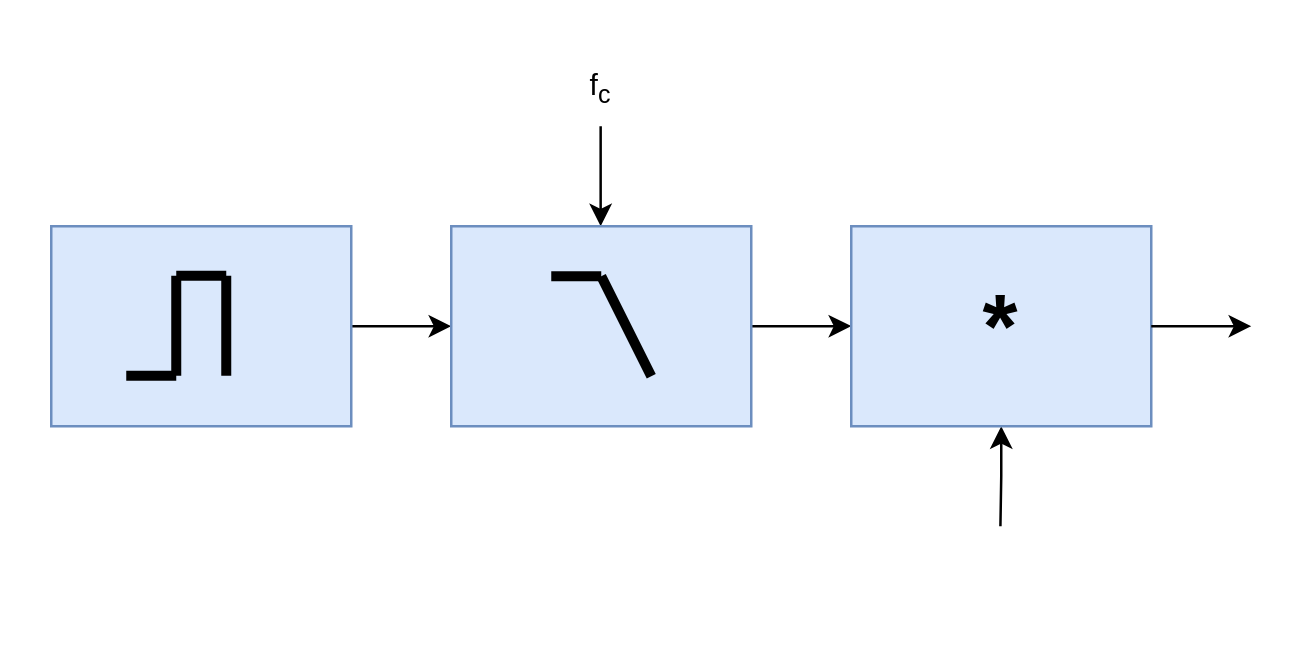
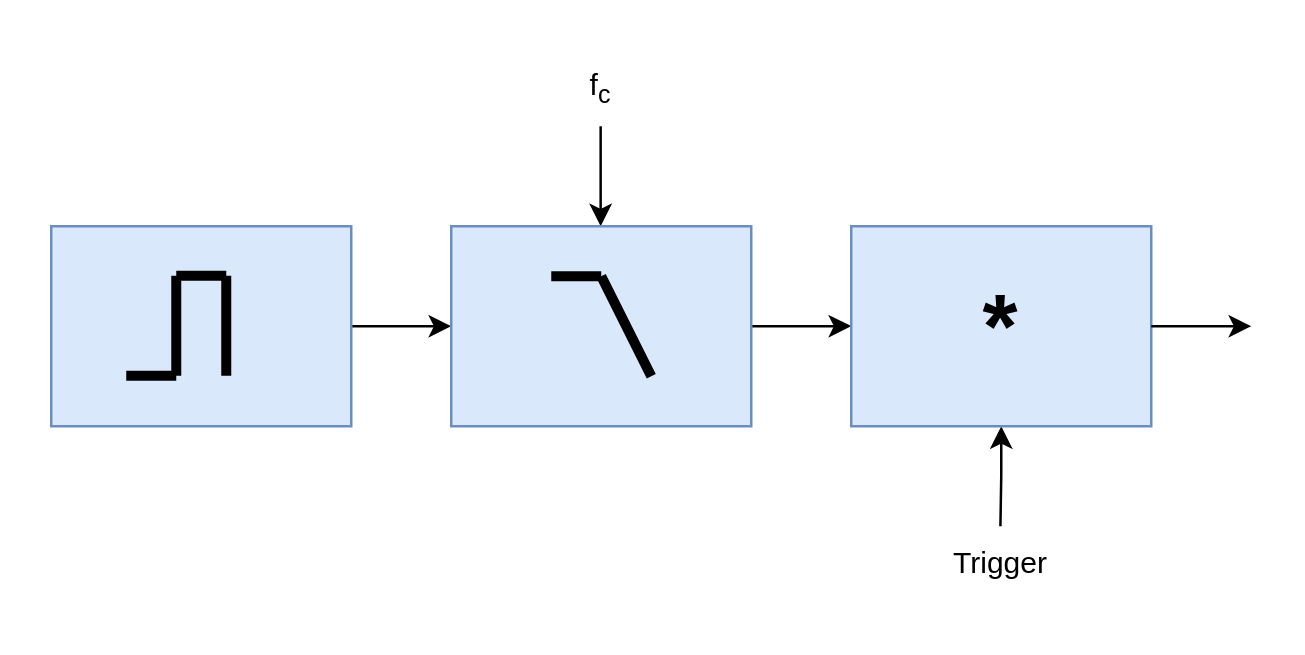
none -> (1001, 564)
